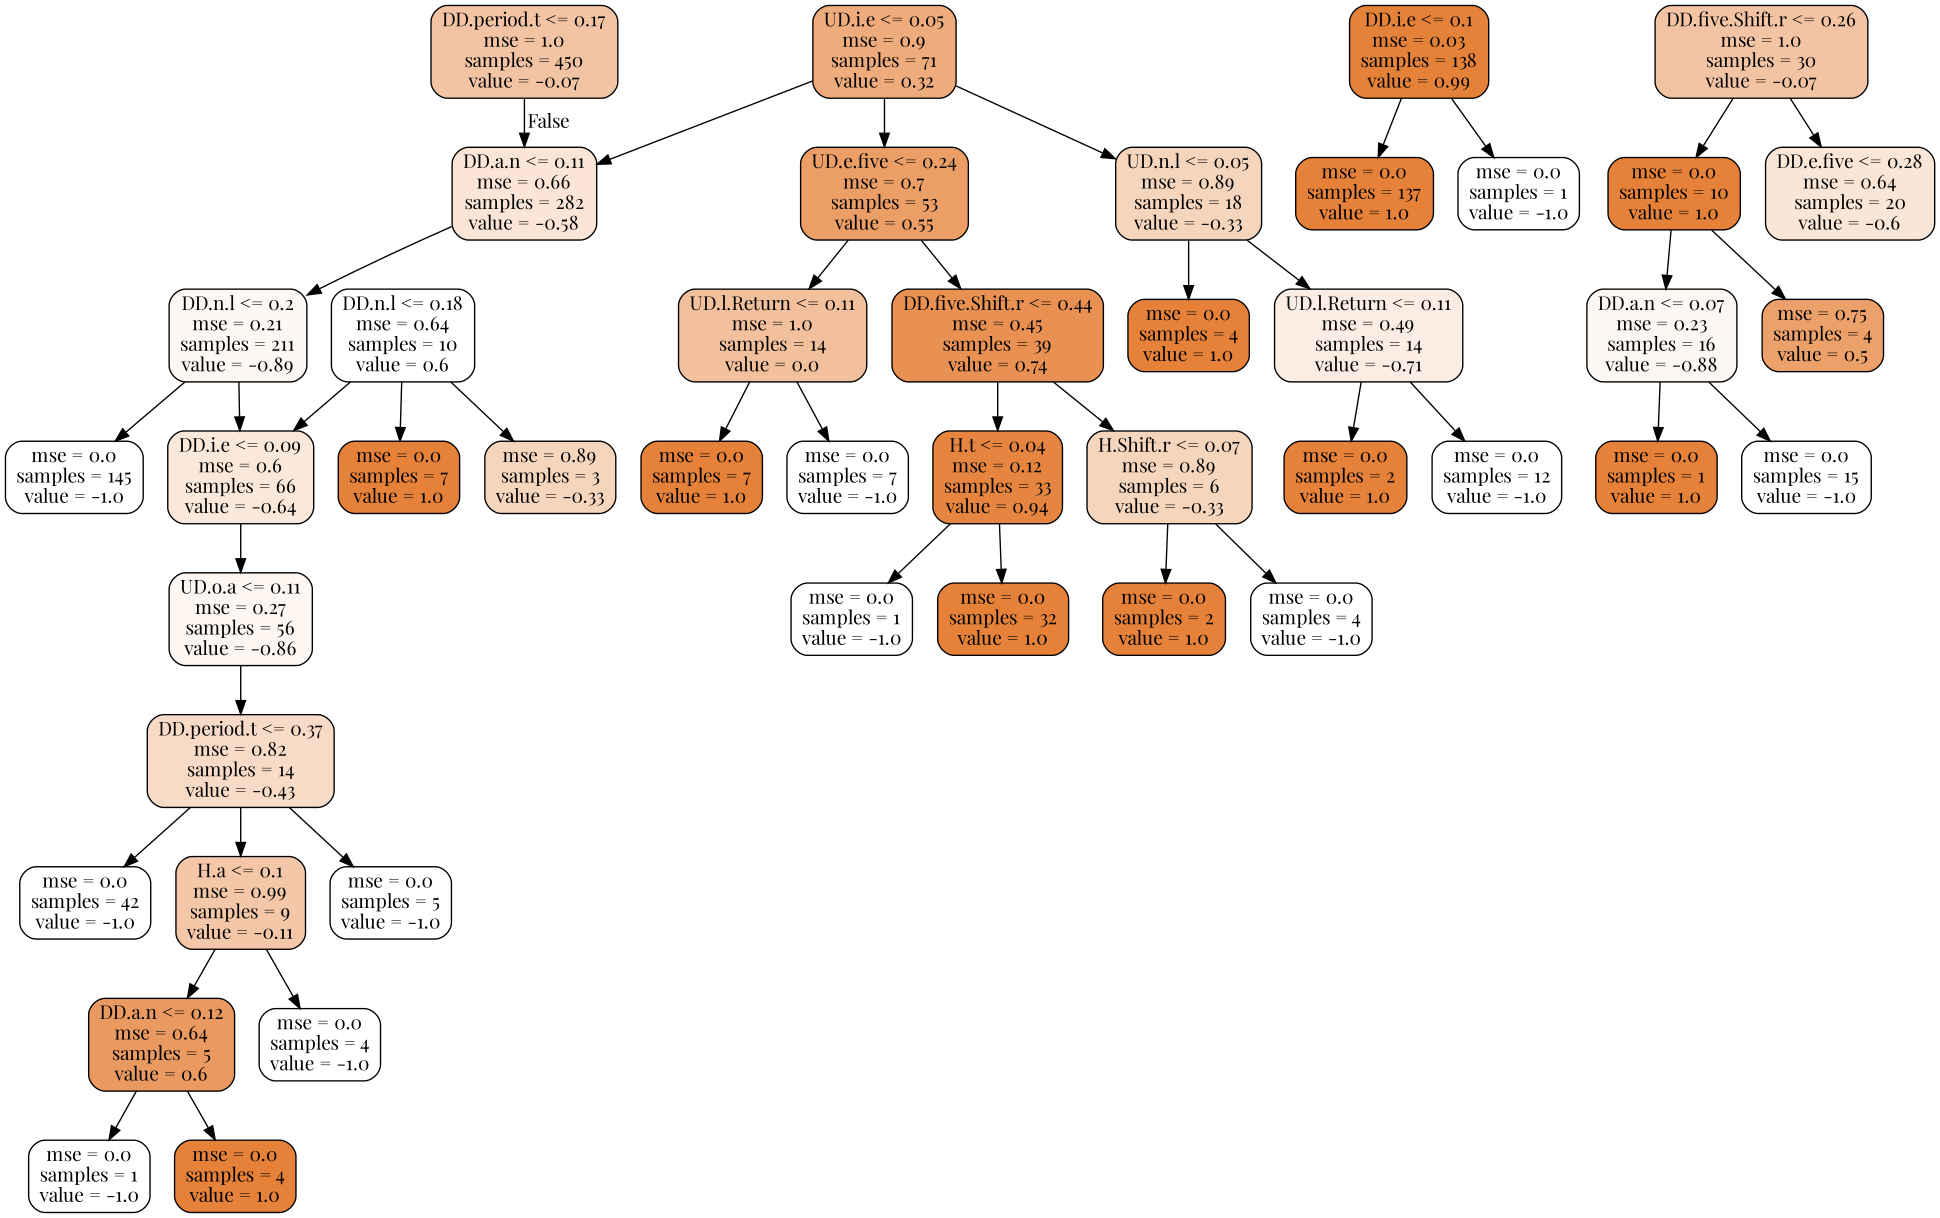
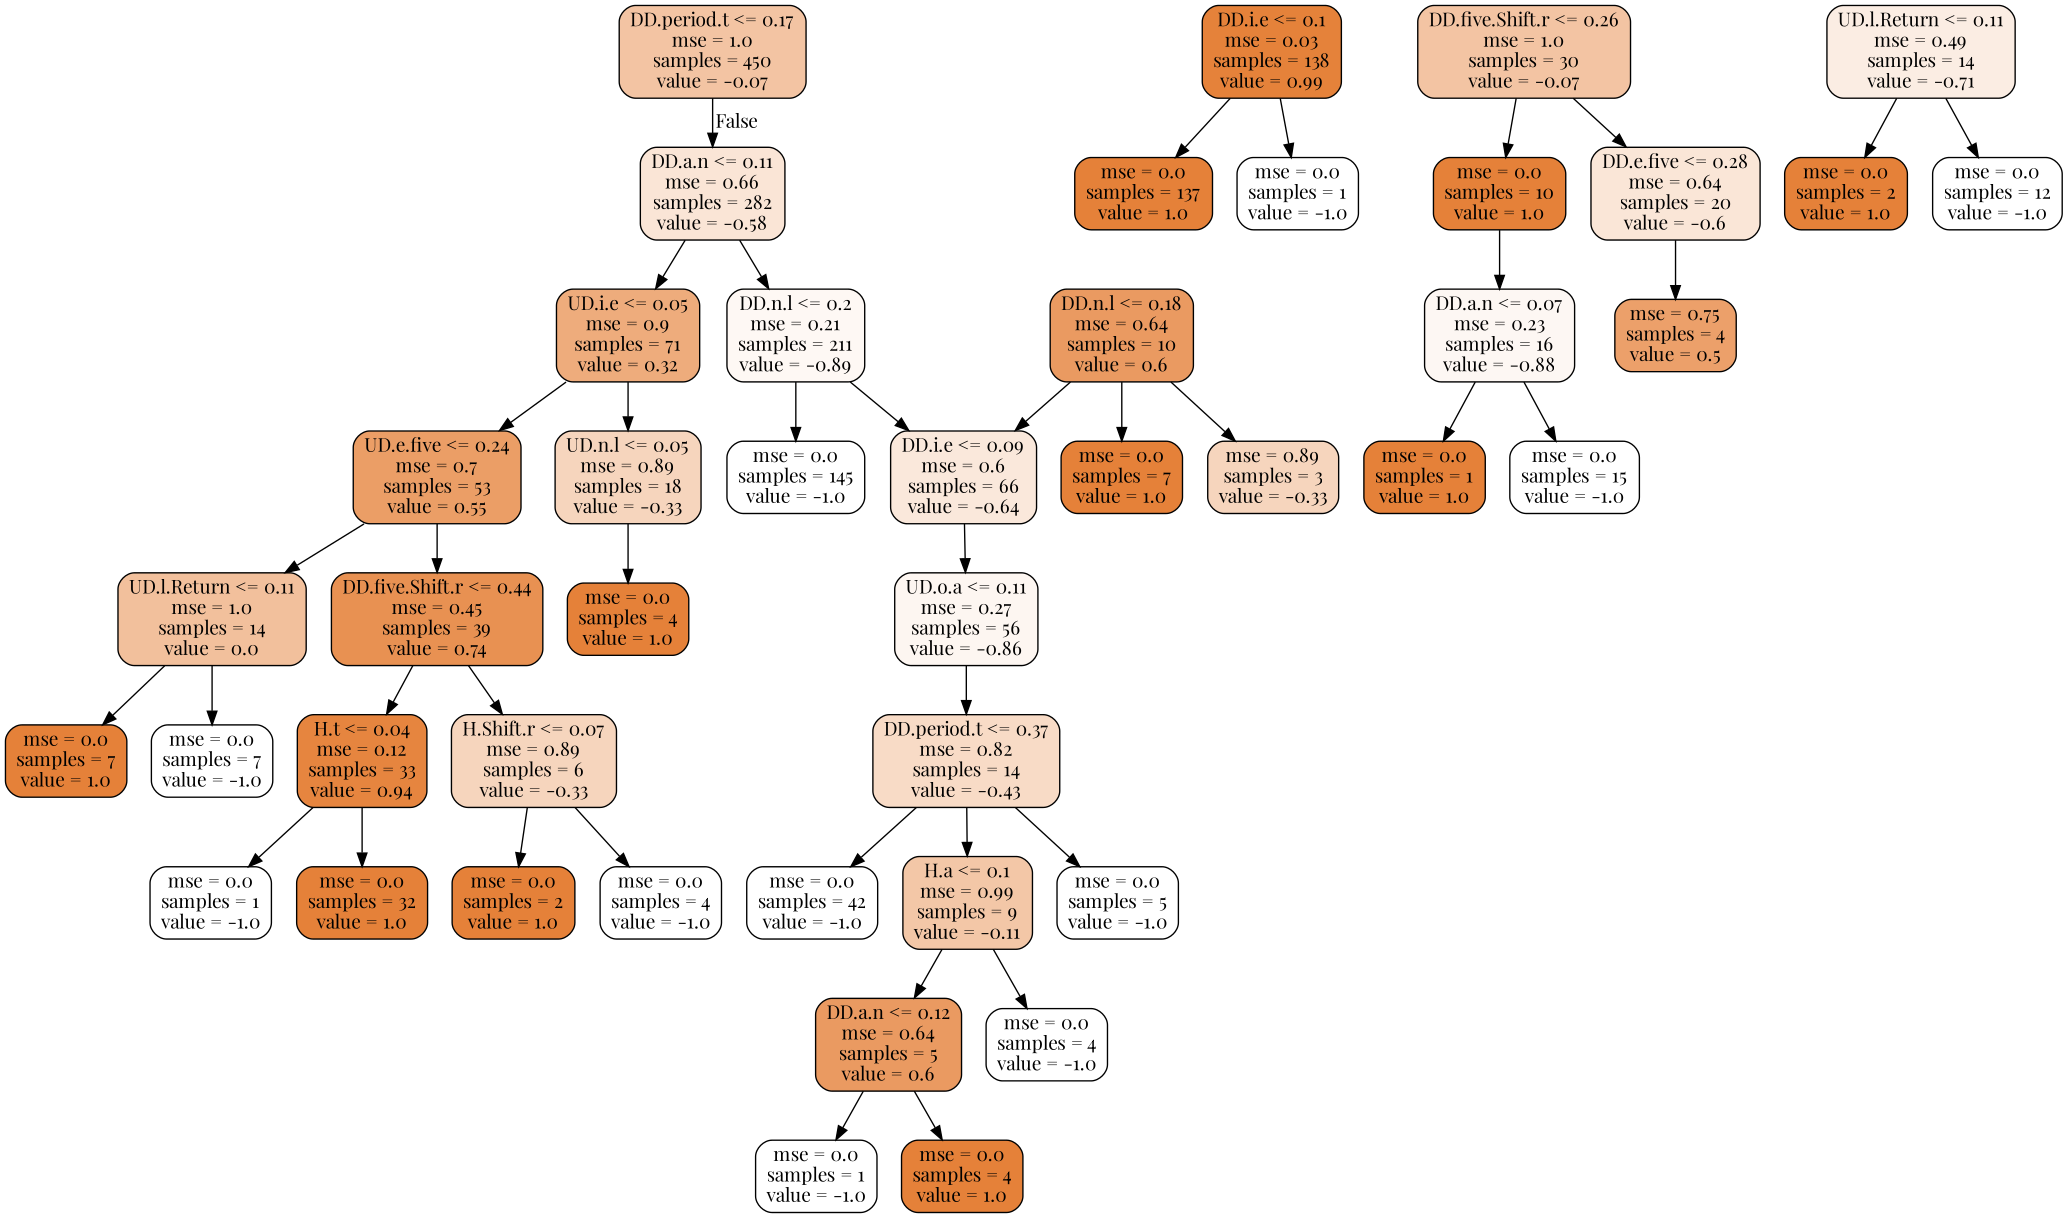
(711, 120) -> (674, 258)
(1273, 260) -> none
(1743, 260) -> (1676, 263)
(403, 336) -> (1122, 336)
